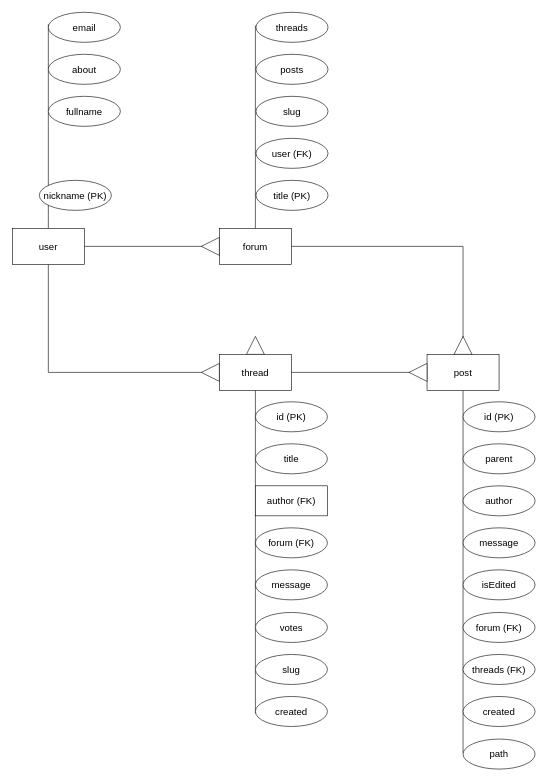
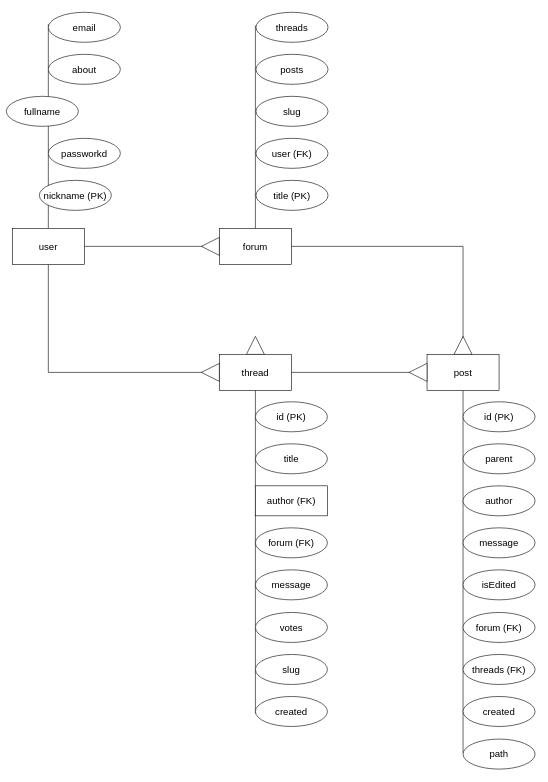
(84, 111) -> (42, 111)
none -> (84, 153)
